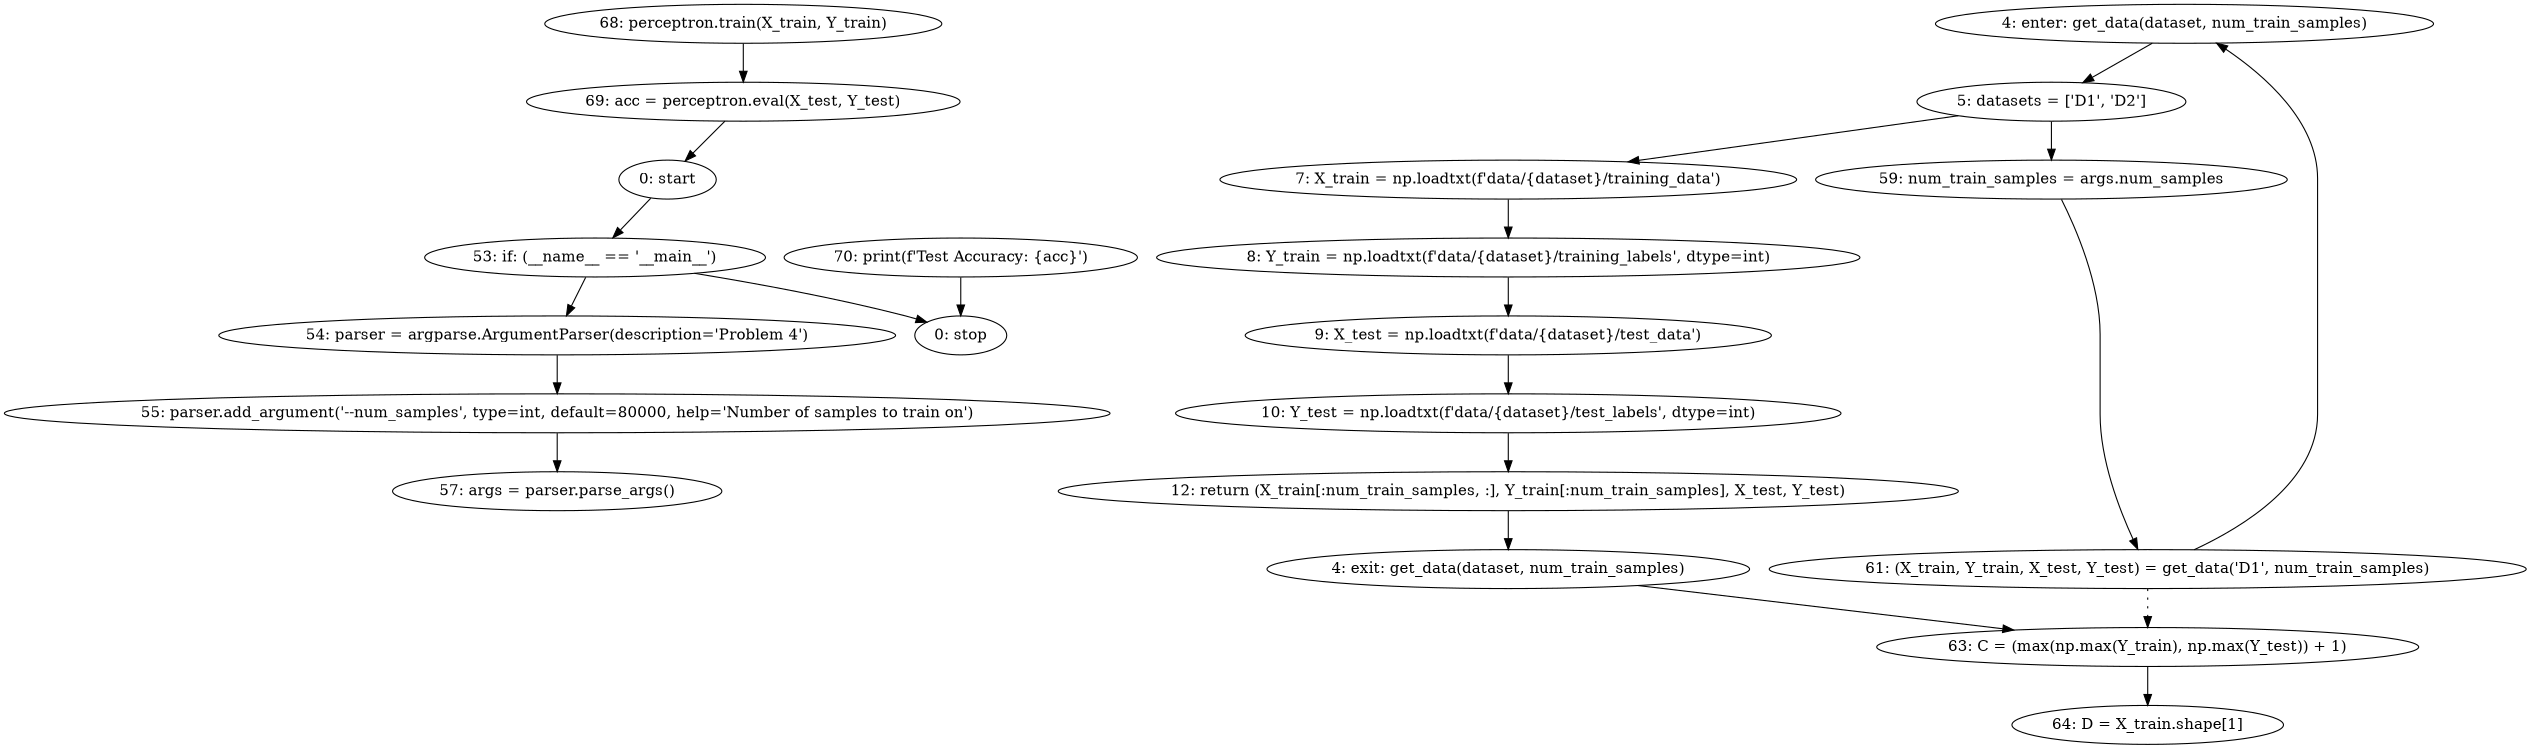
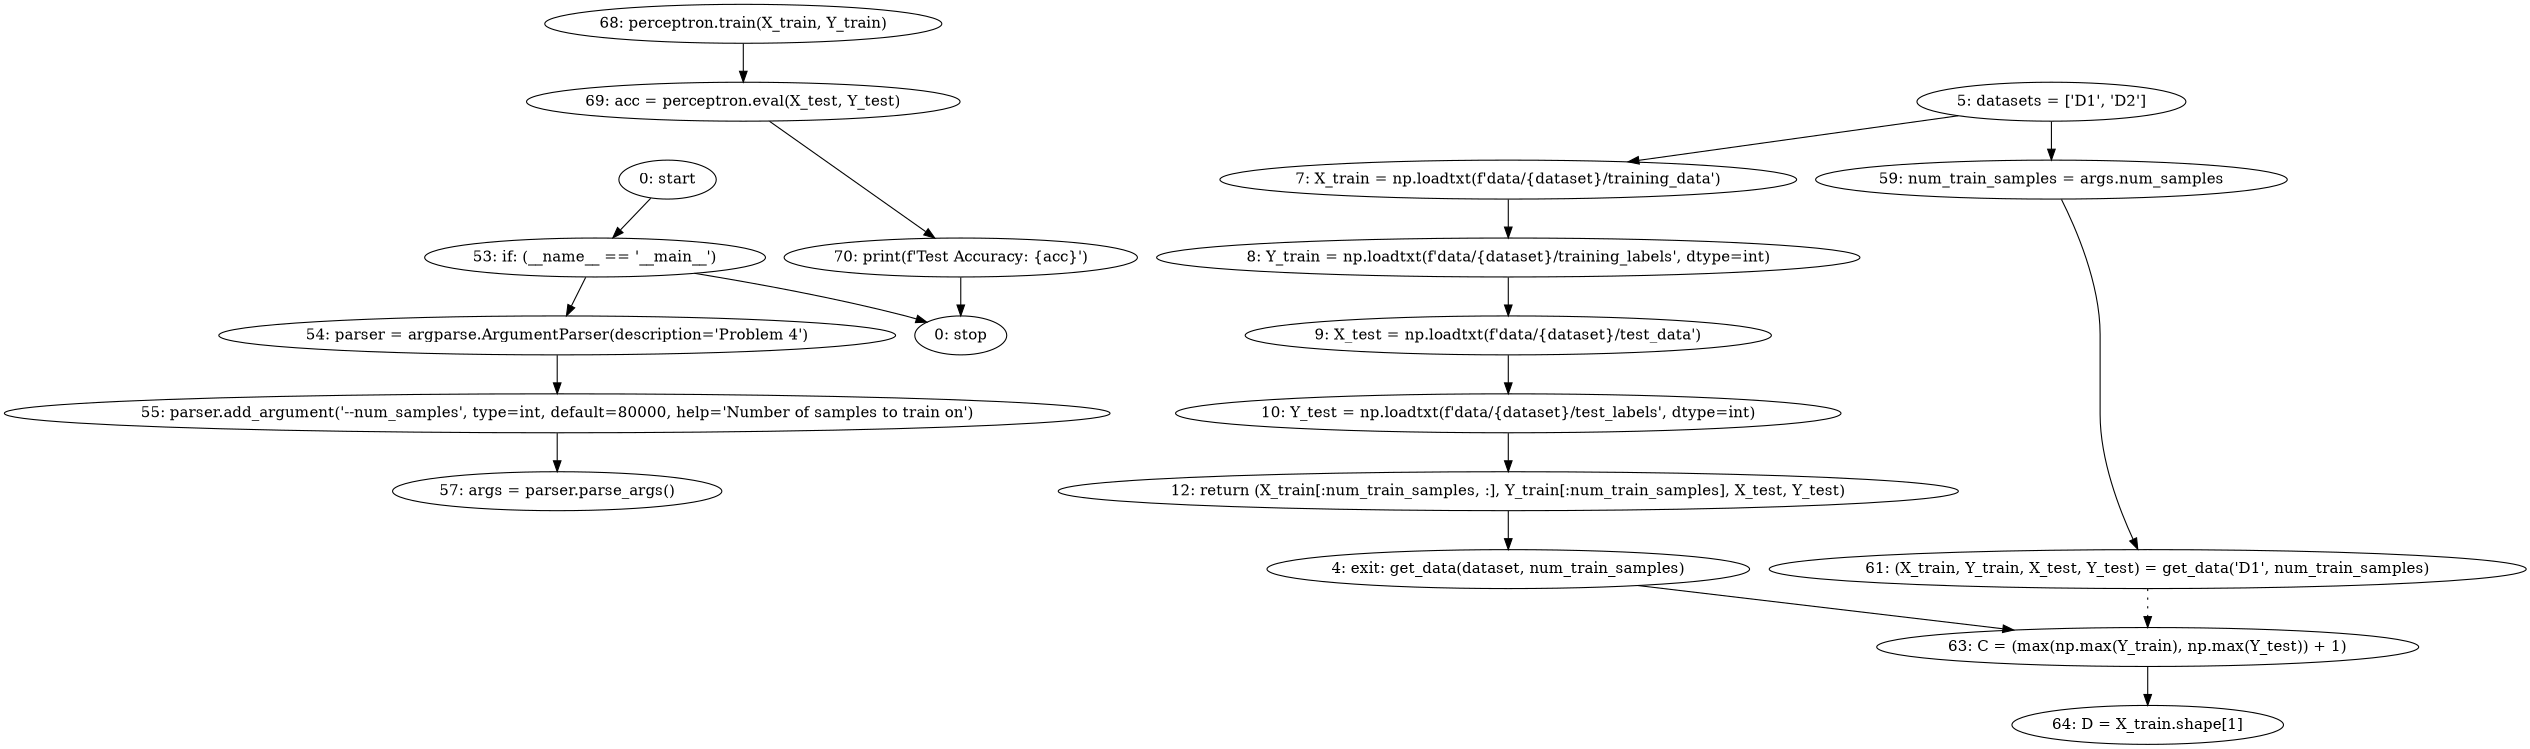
(2184, 24) -> none
(709, 137) -> (848, 176)
